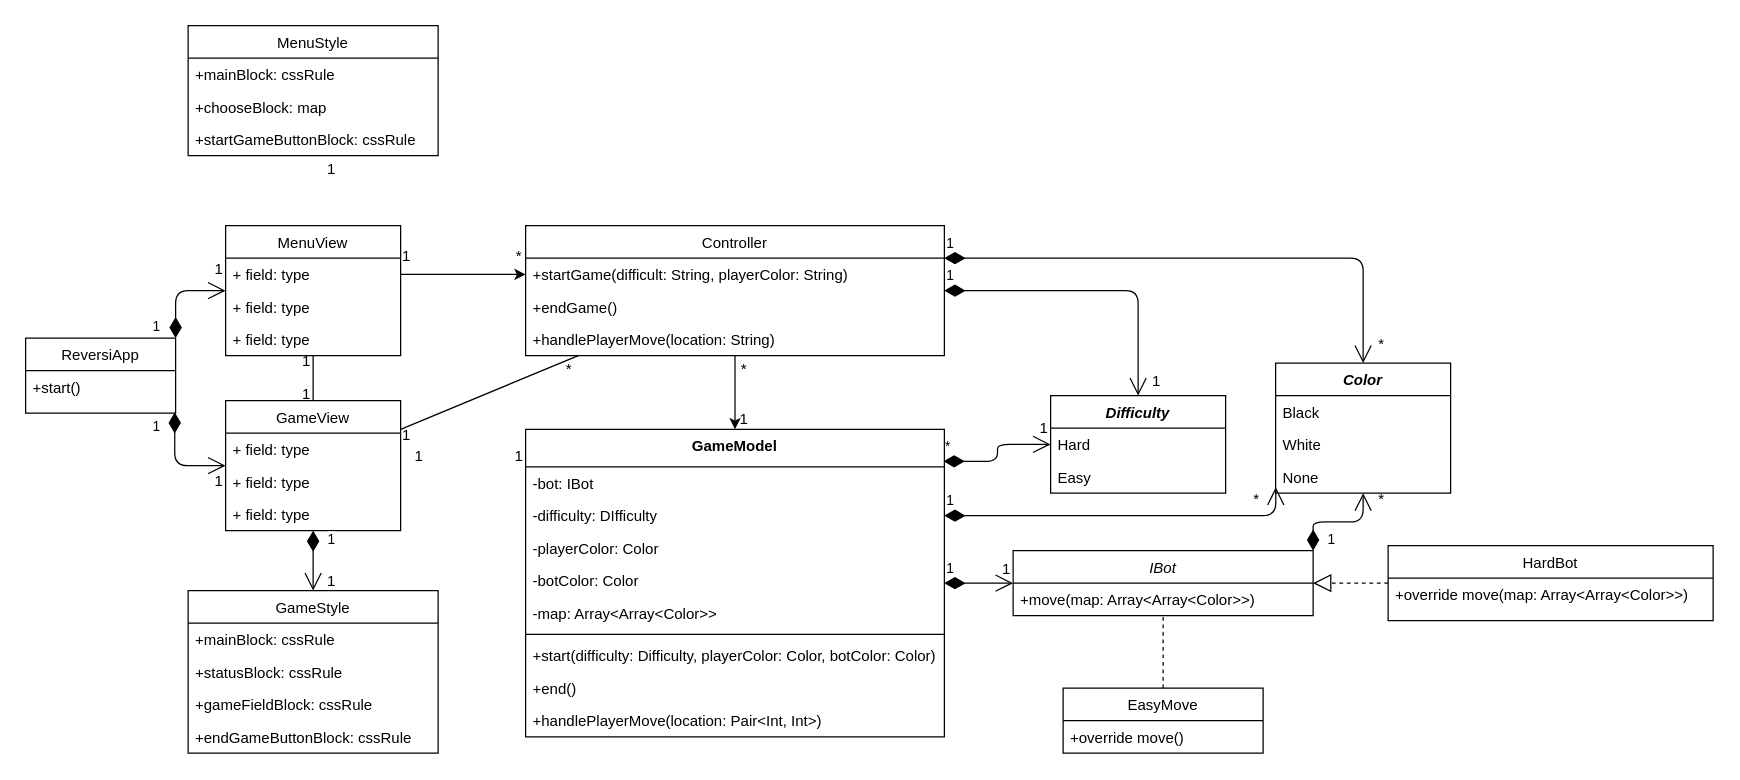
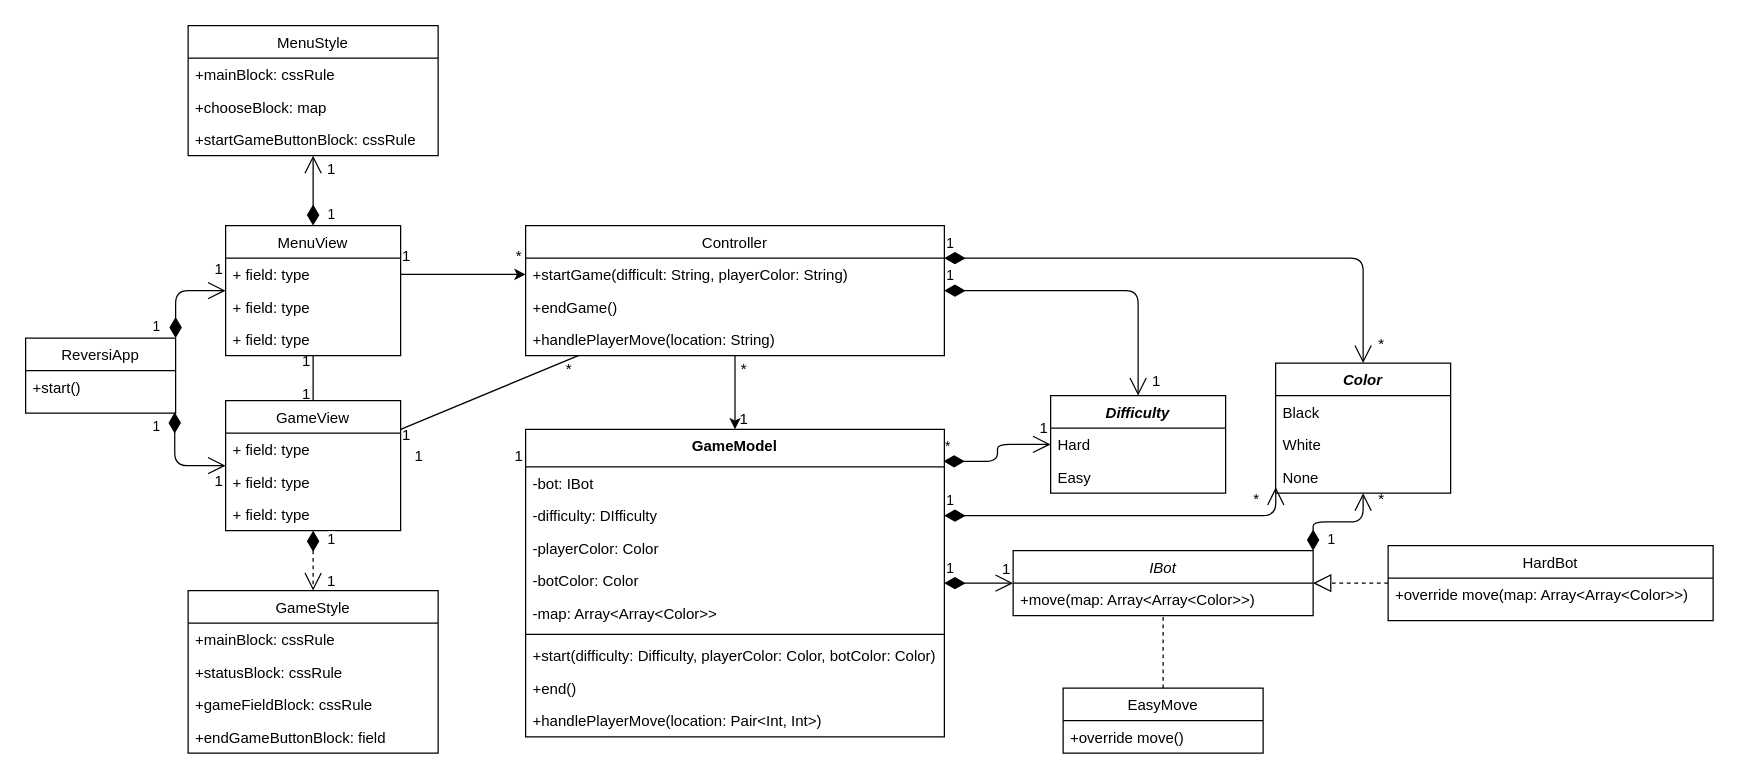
none -> (313, 183)
(313, 570) -> (313, 570)
(305, 738) -> (294, 738)
